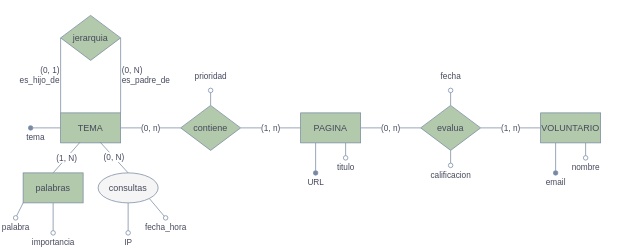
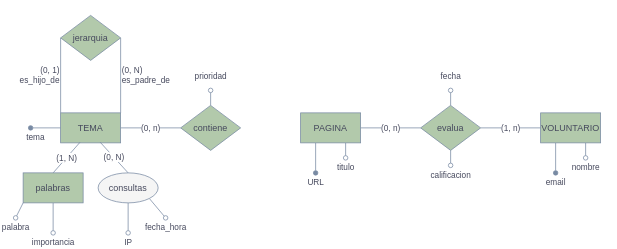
(270, 128) -> none
